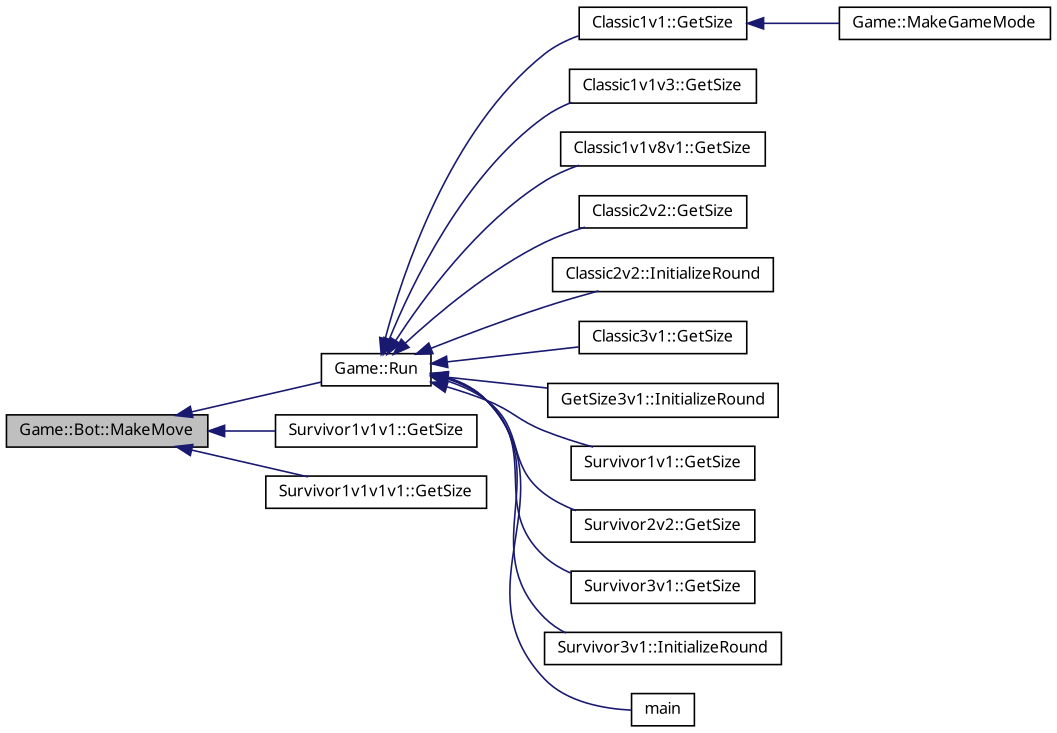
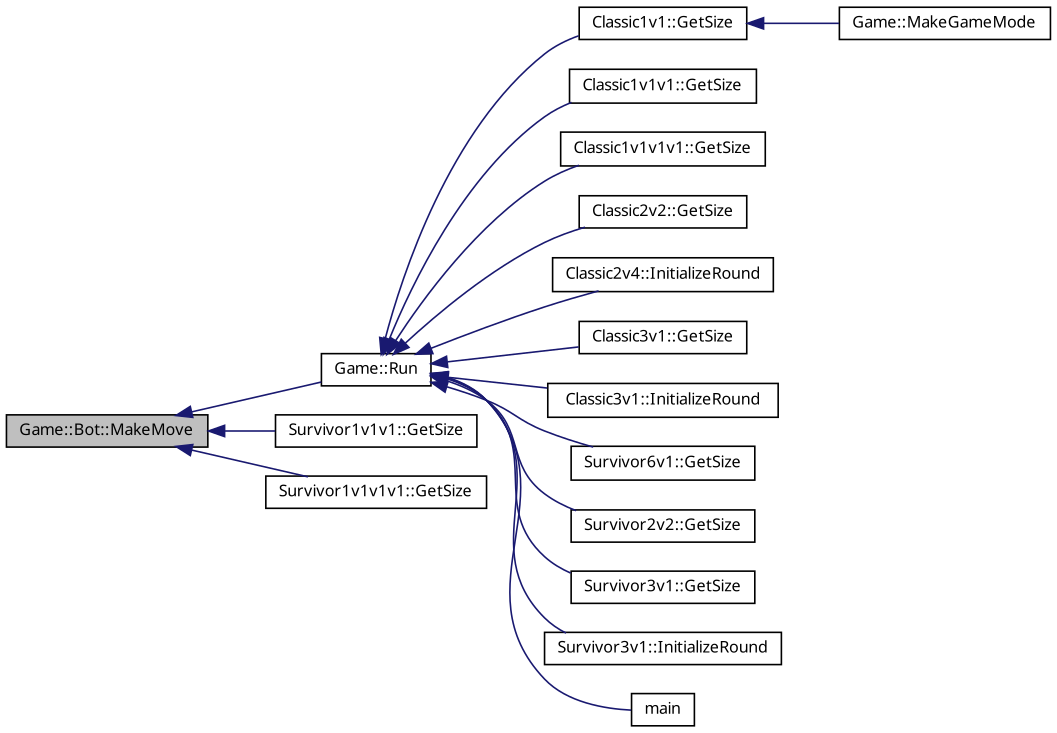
(663, 86) -> (663, 86)
(663, 149) -> (663, 149)
(663, 275) -> (663, 275)
(663, 400) -> (663, 400)
(663, 463) -> (663, 463)
